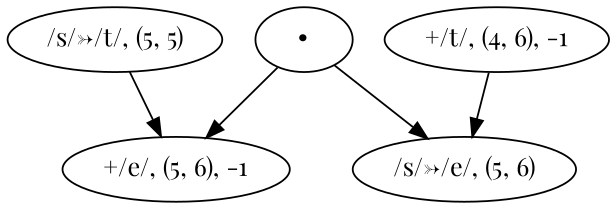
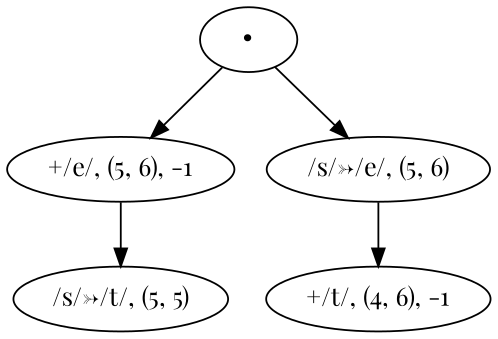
(141, 96) -> (121, 225)
(483, 96) -> (378, 225)
